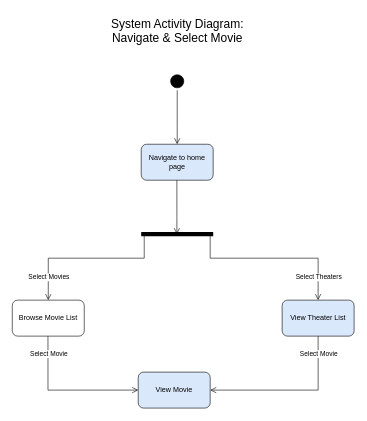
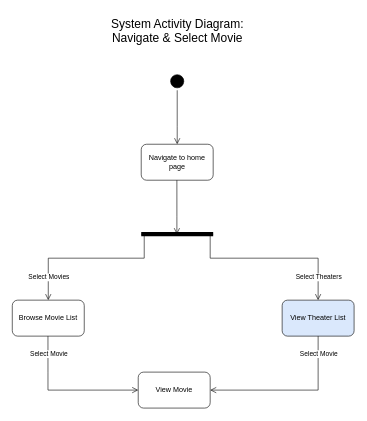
(177, 162) -> (177, 162)
(174, 390) -> (174, 390)
